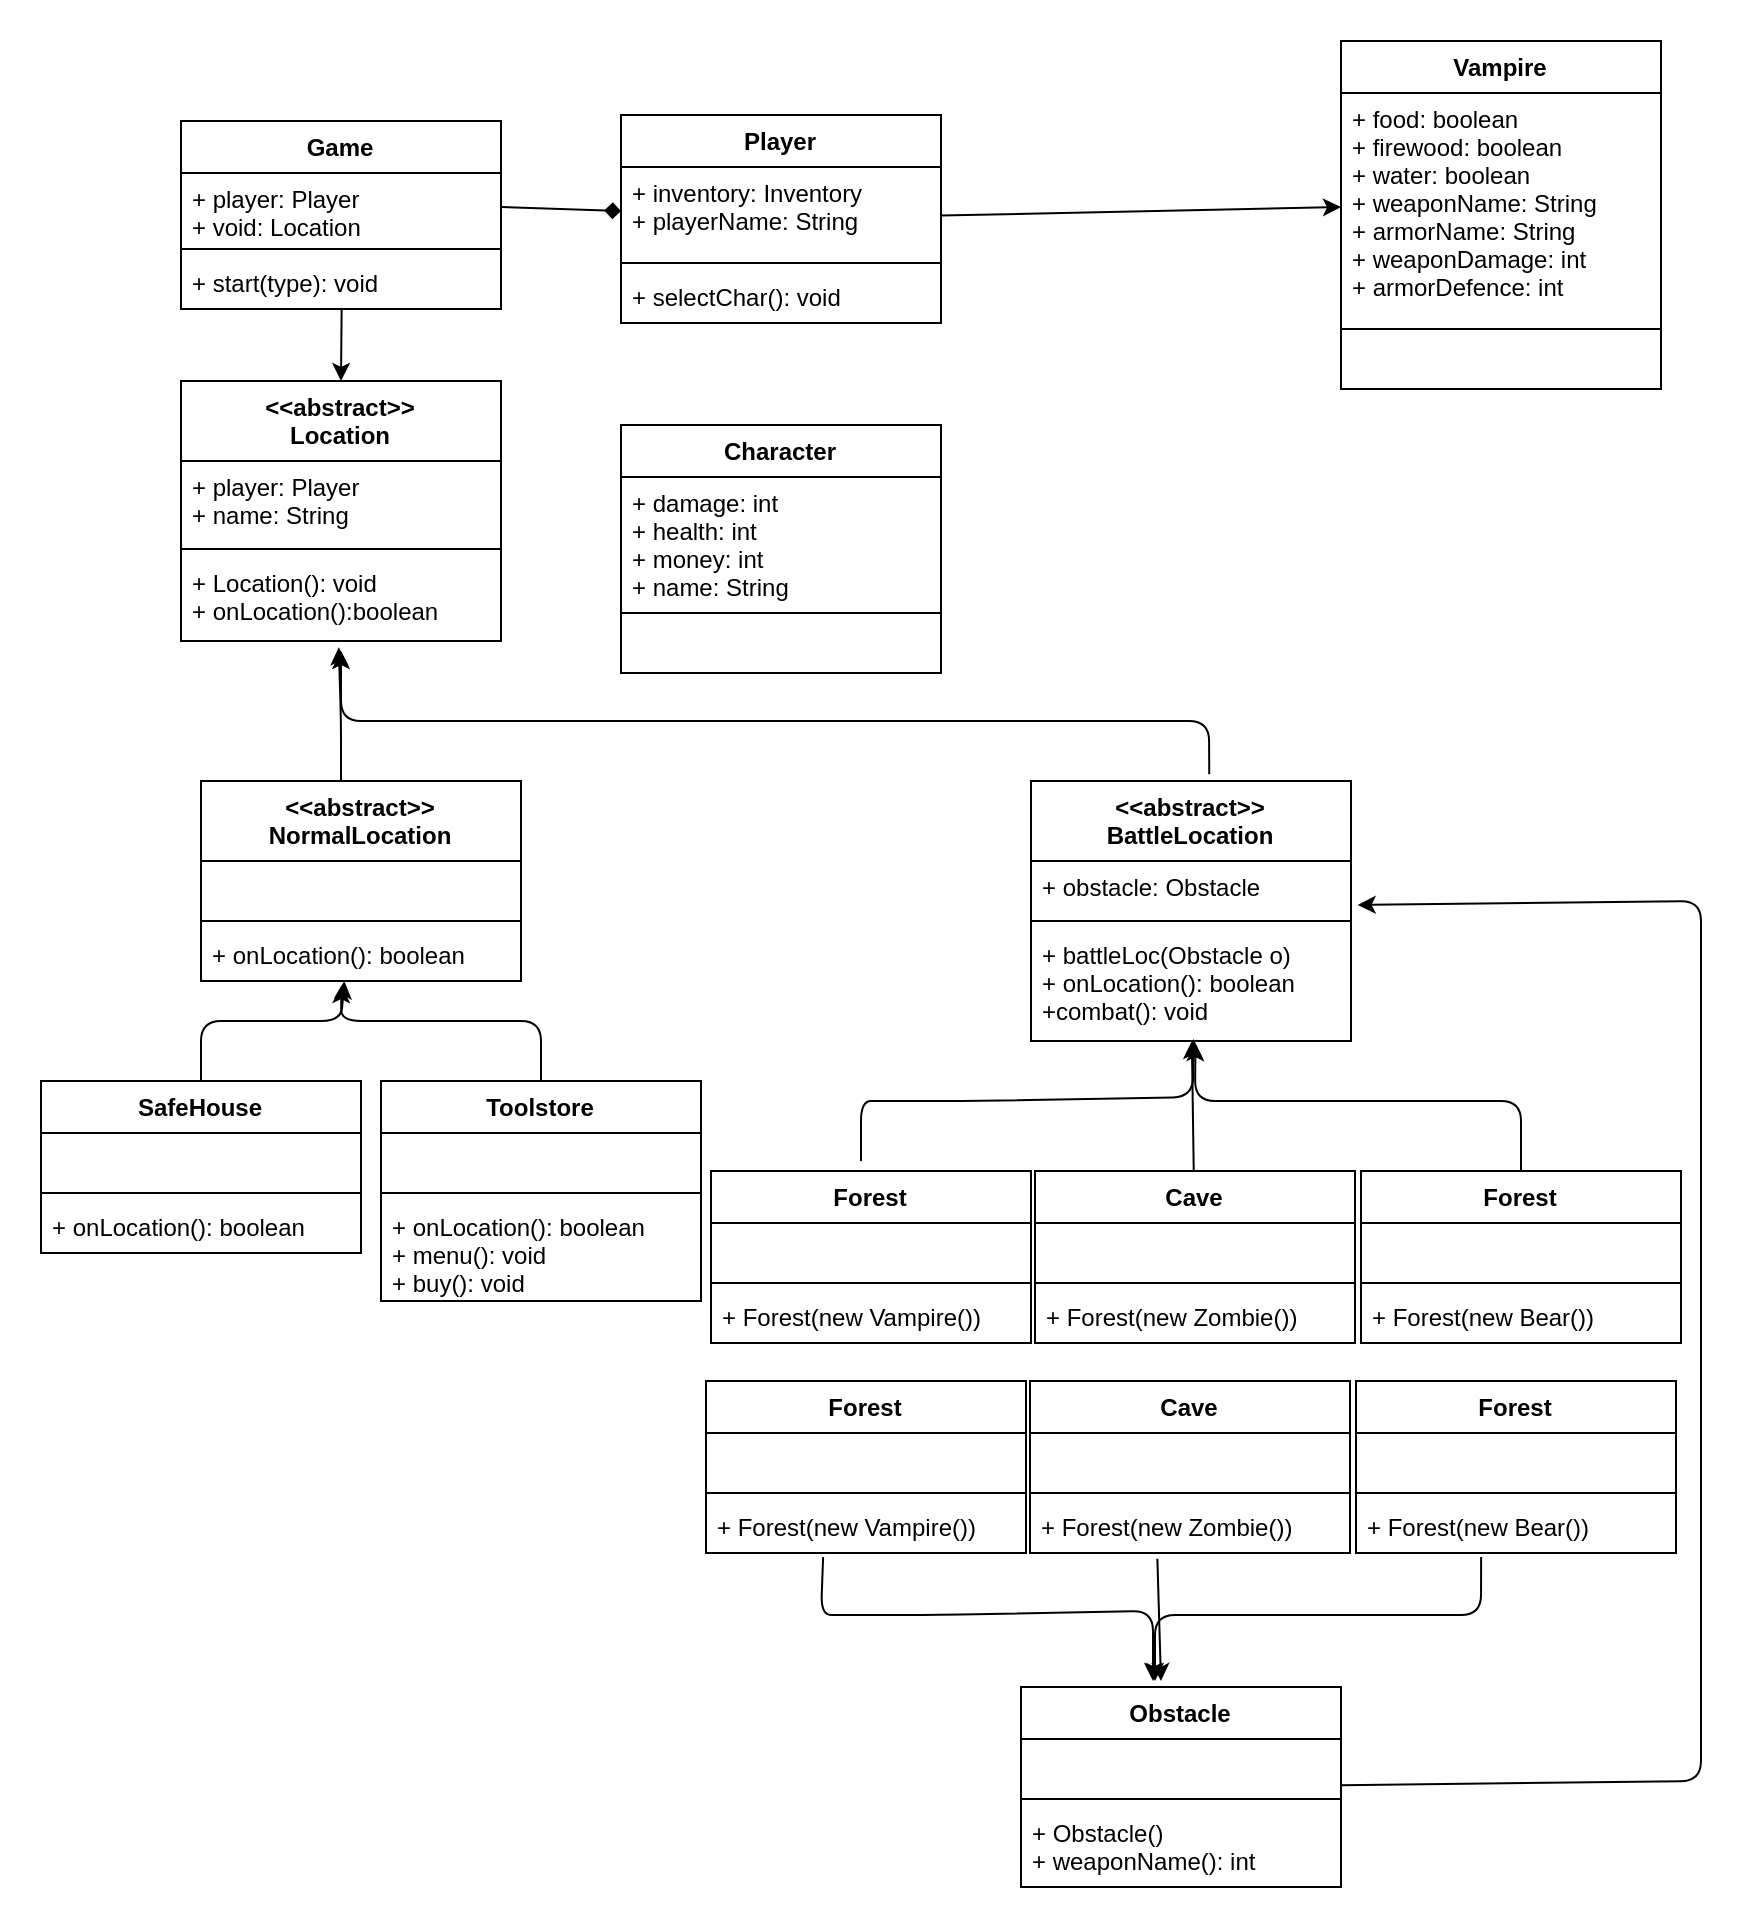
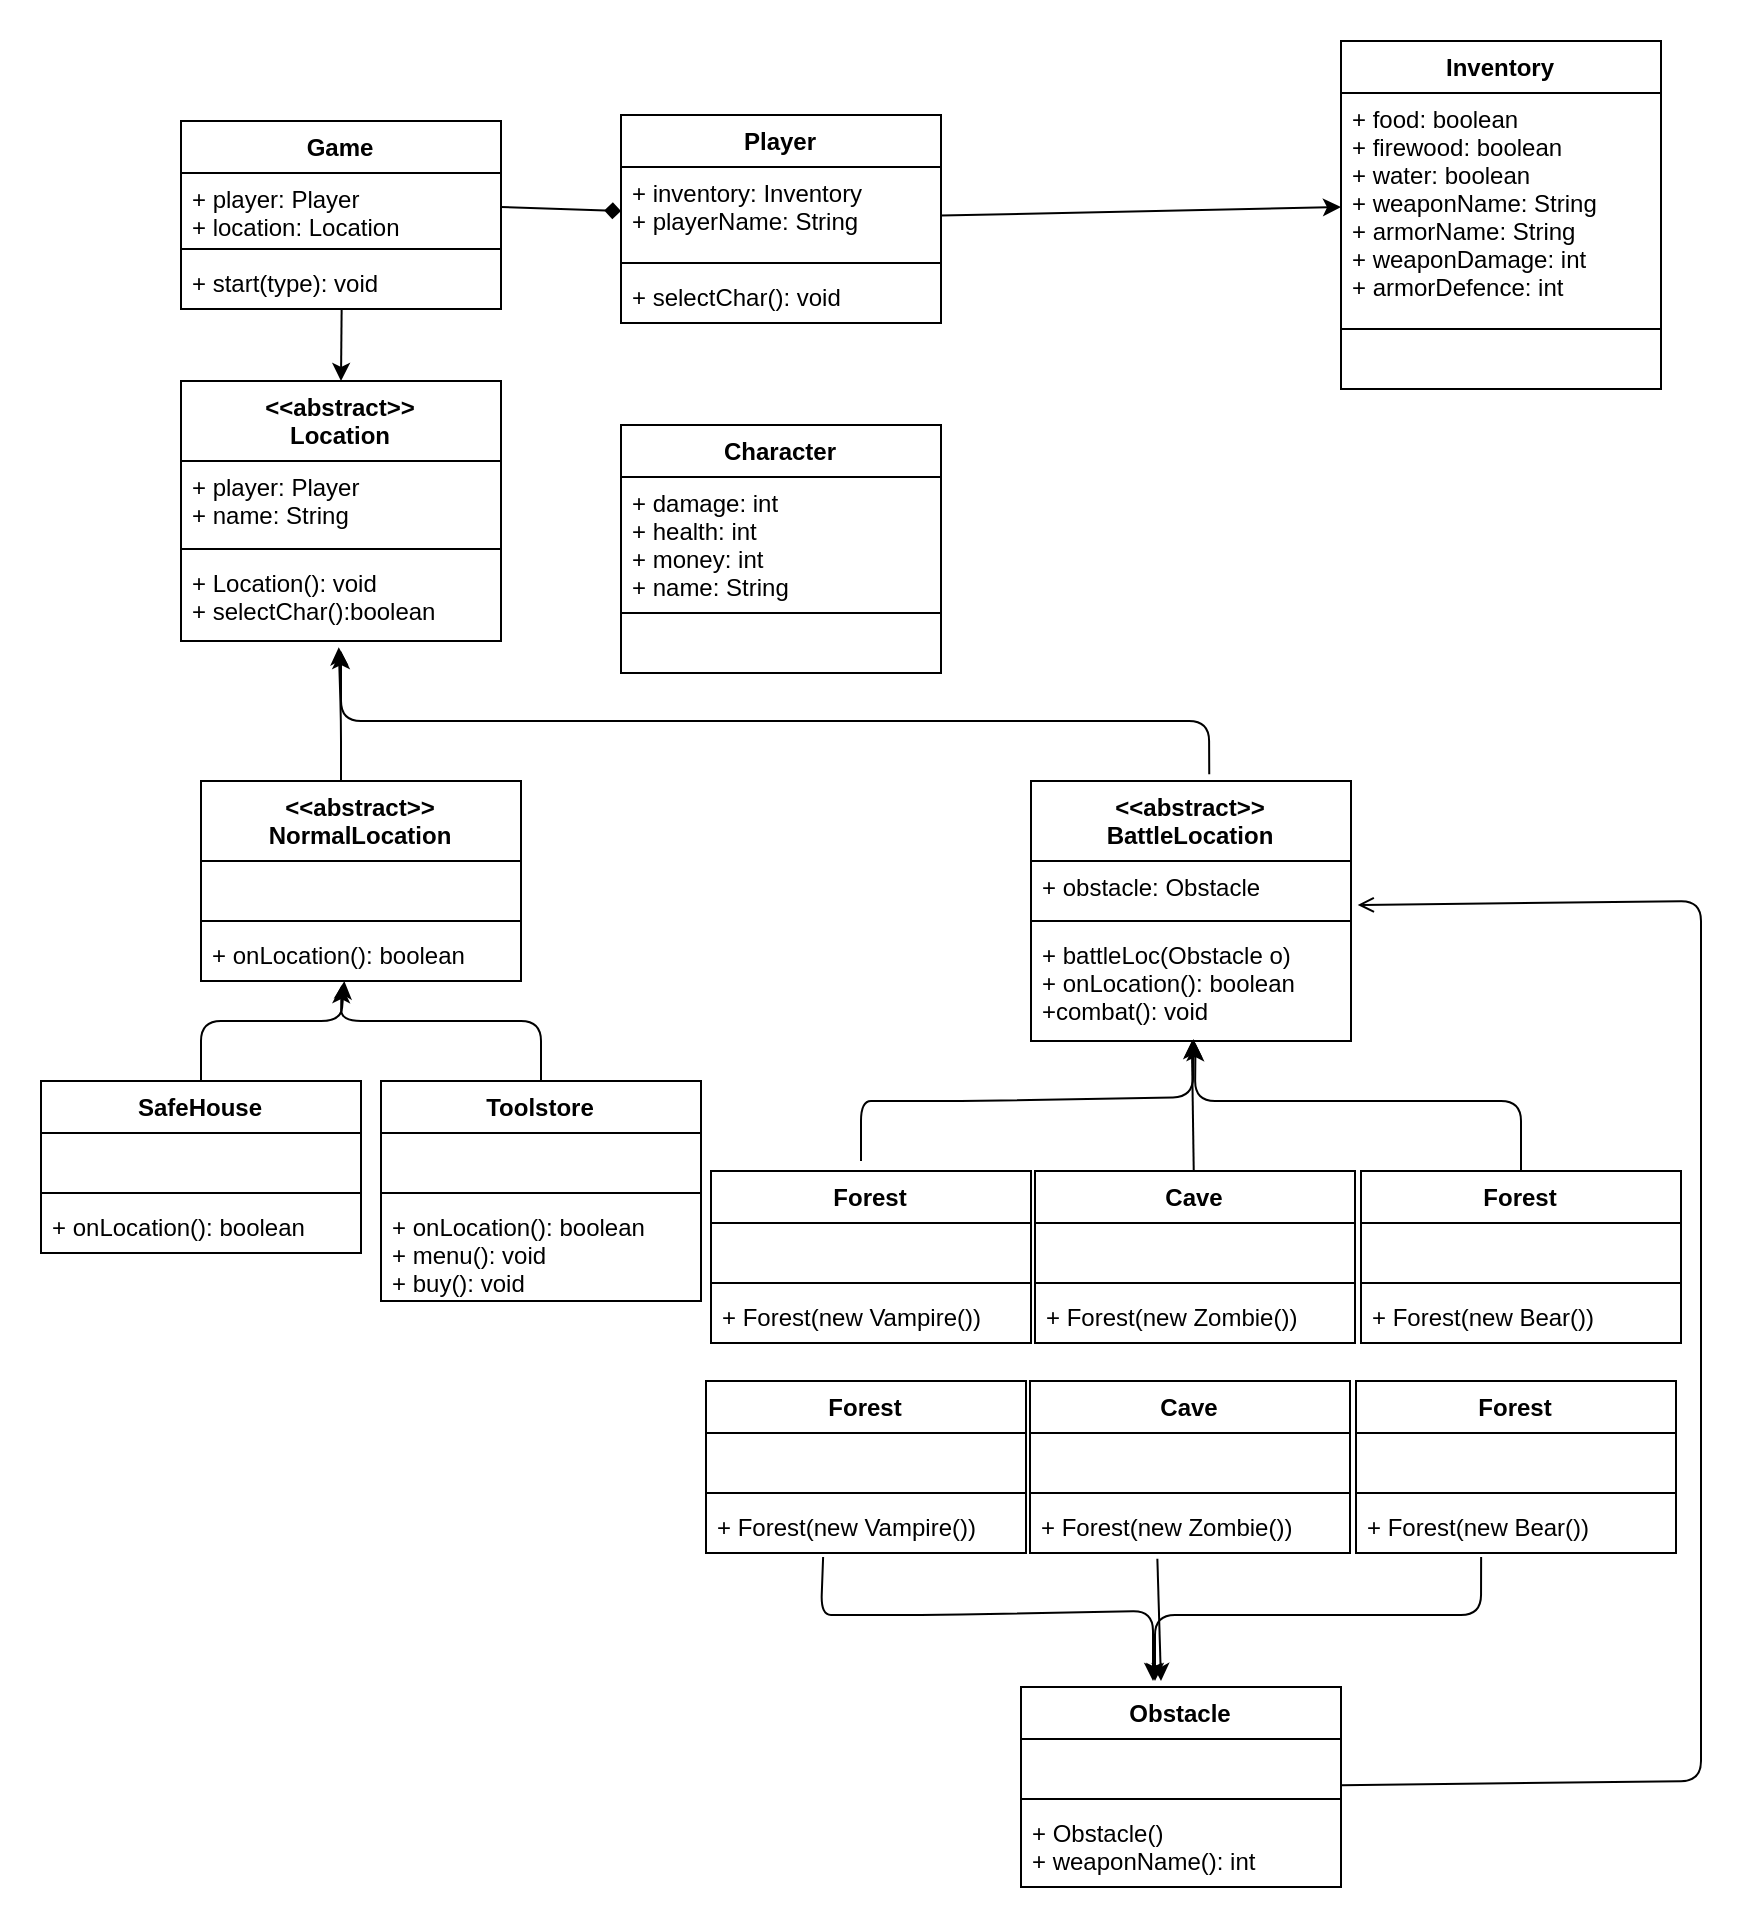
(1500, 68) -> (1500, 68)
(284, 200) -> (284, 200)
(297, 584) -> (297, 584)
(1372, 905) -> (1369, 905)
